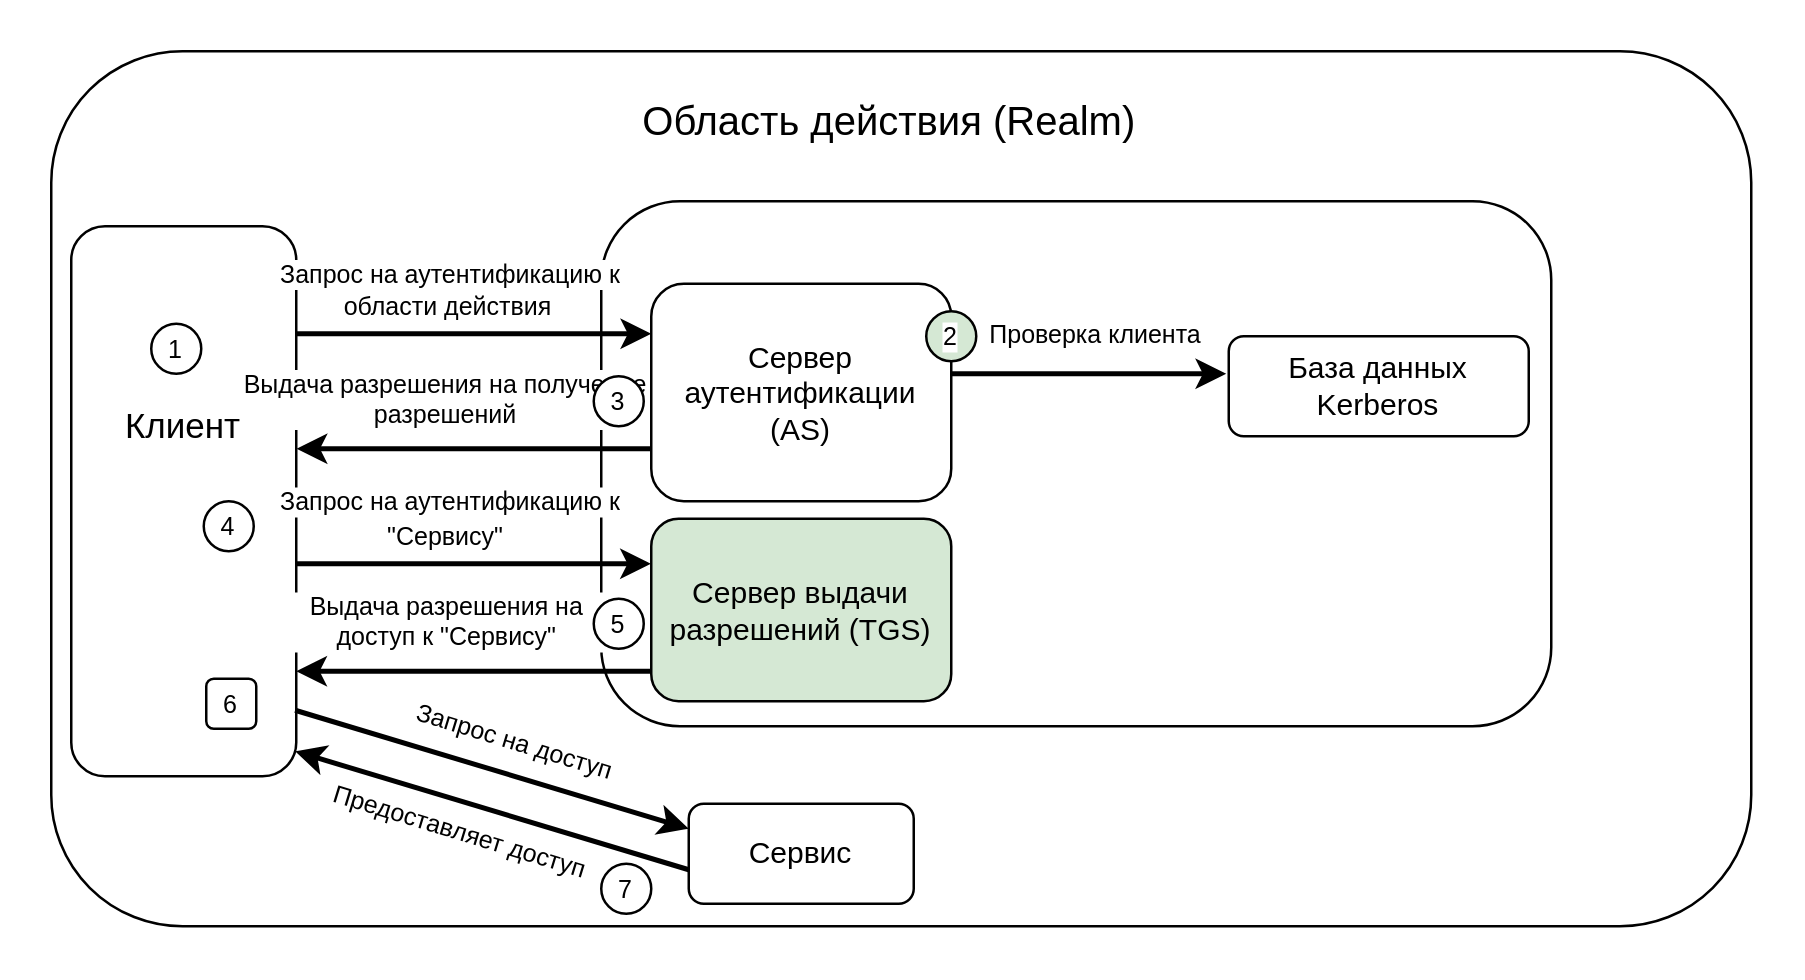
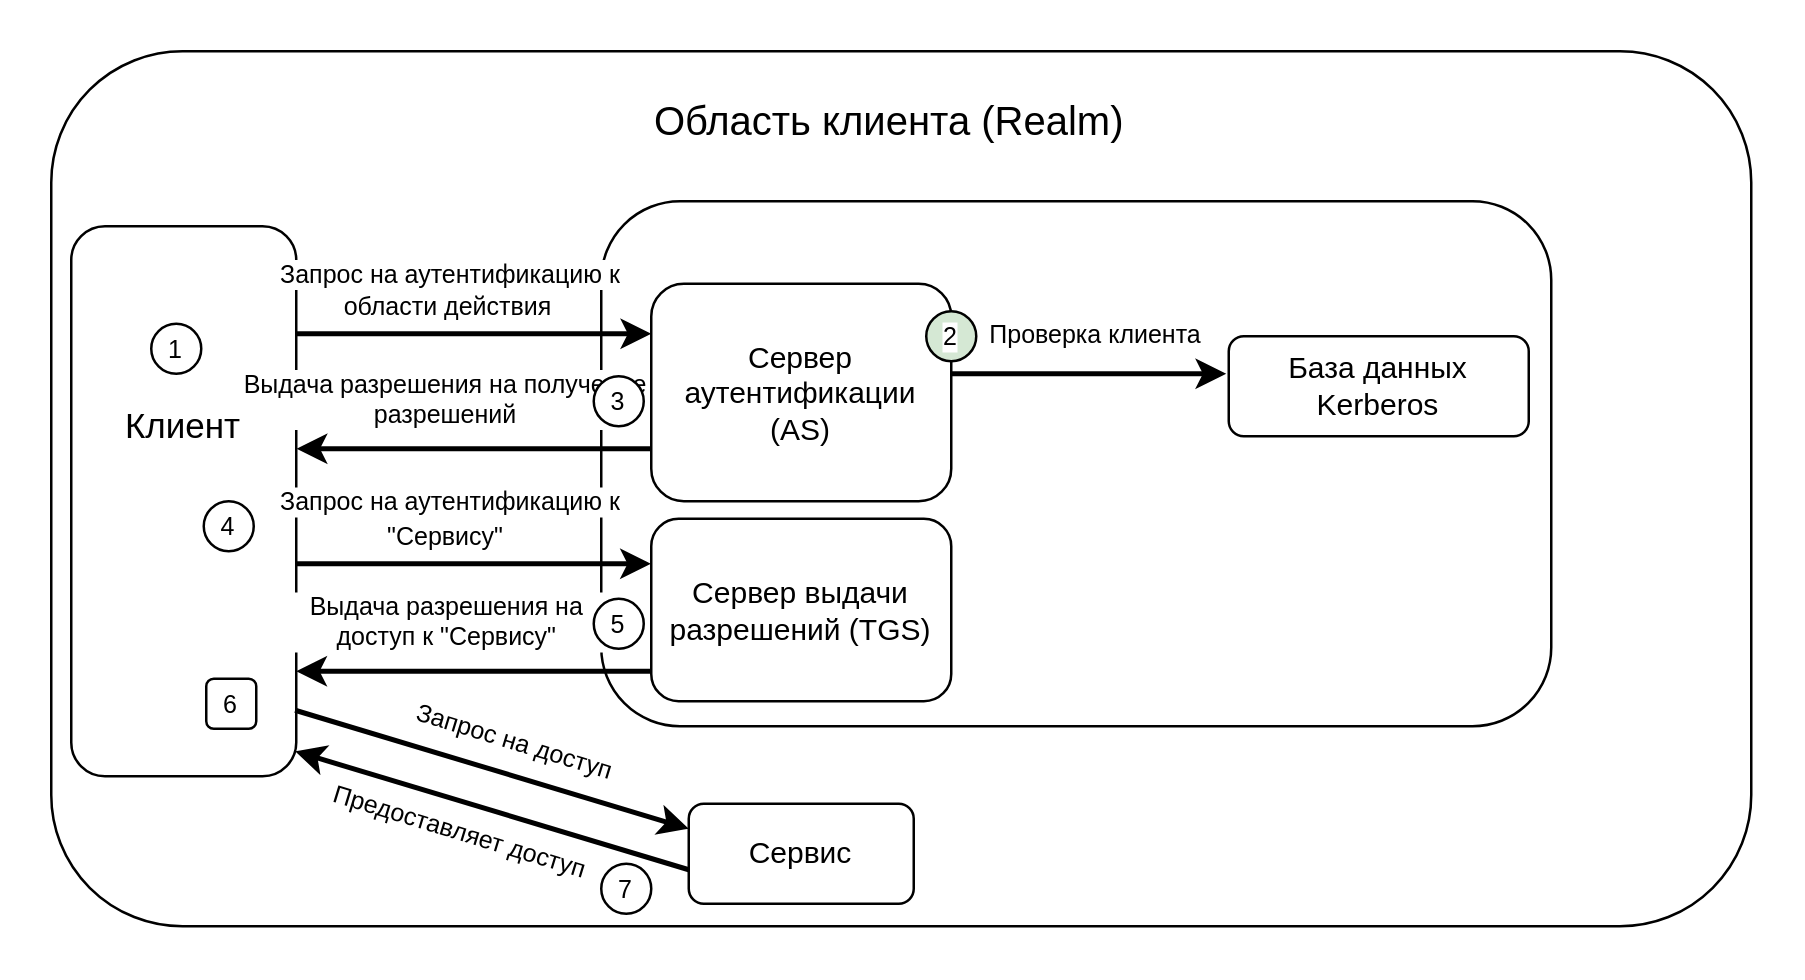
(890, 121) -> (890, 121)
(801, 610) -> (801, 610)
